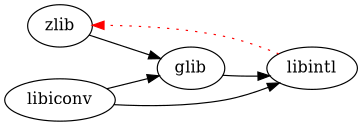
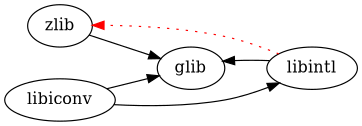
(240, 76) -> (252, 60)
